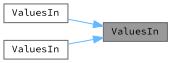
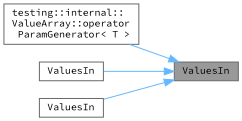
none -> (71, 24)
